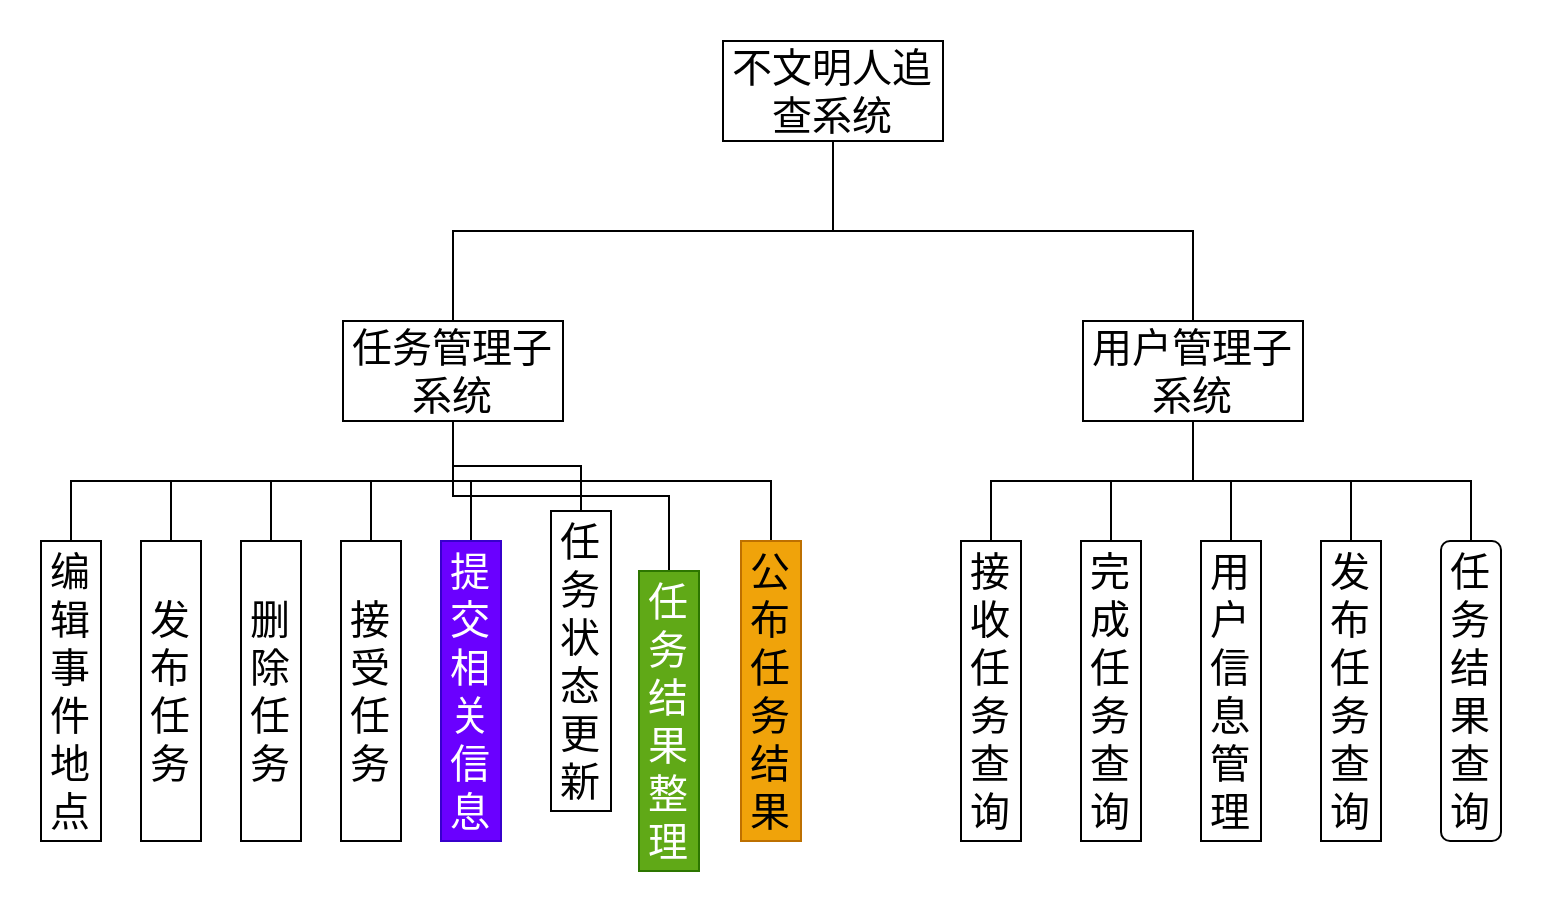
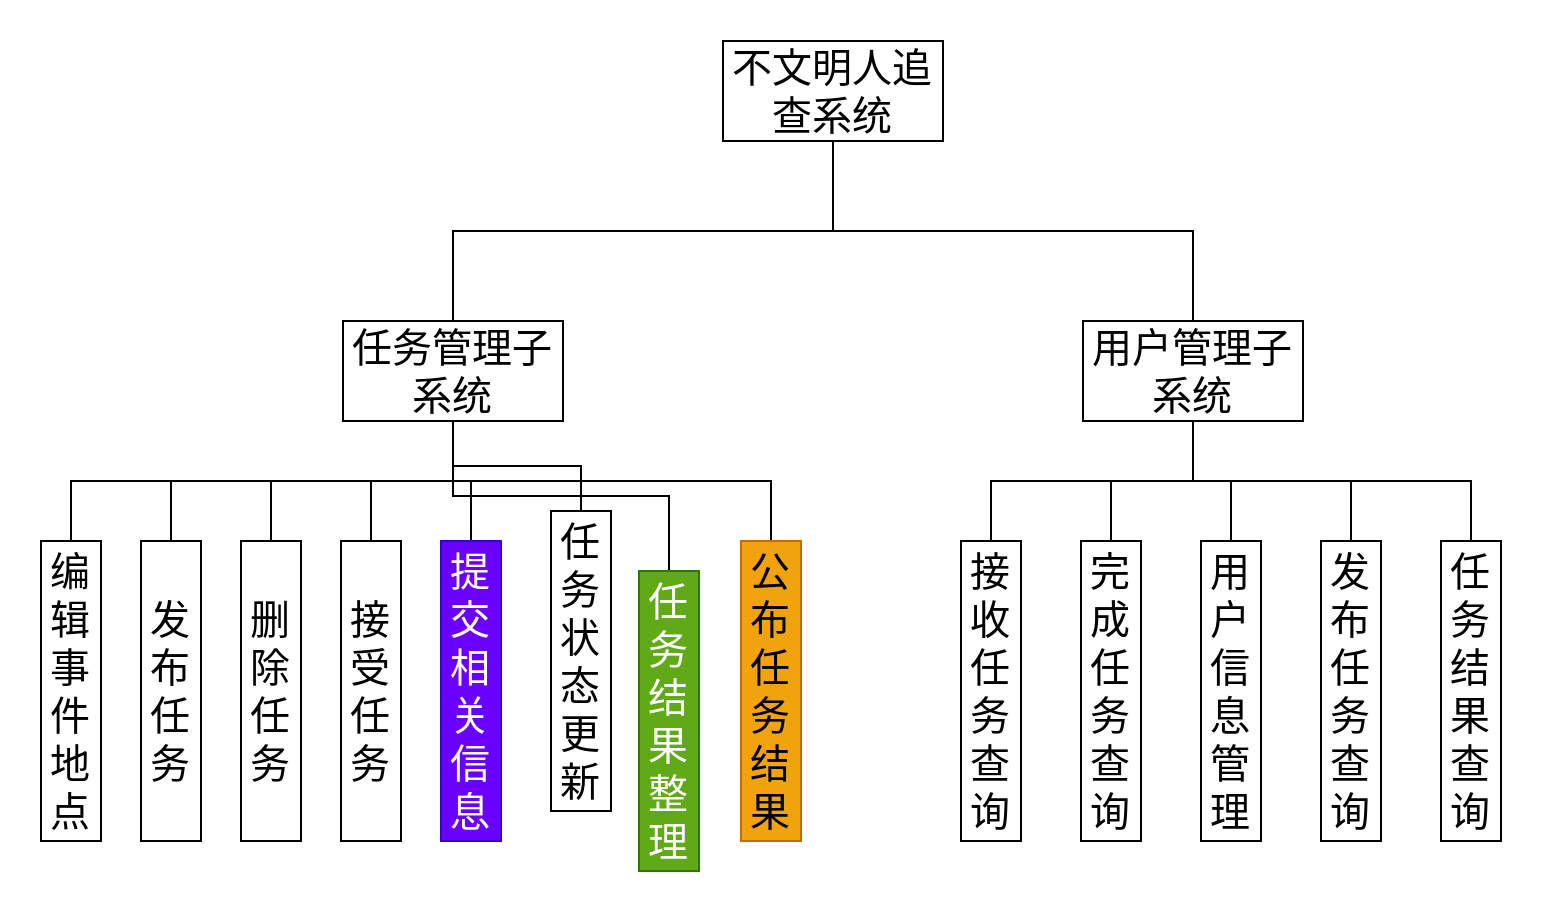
(1471, 691) -> (1471, 691)
